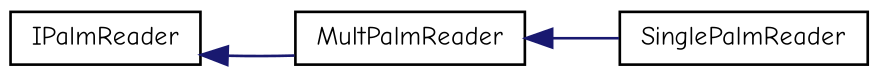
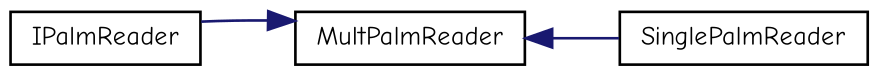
(261, 56) -> (234, 21)
